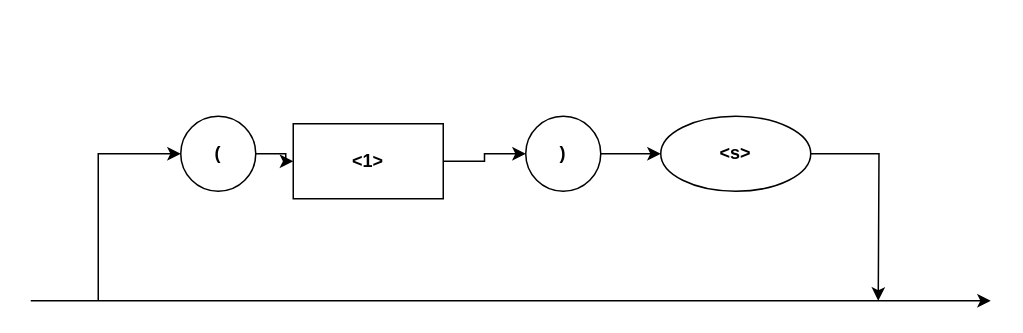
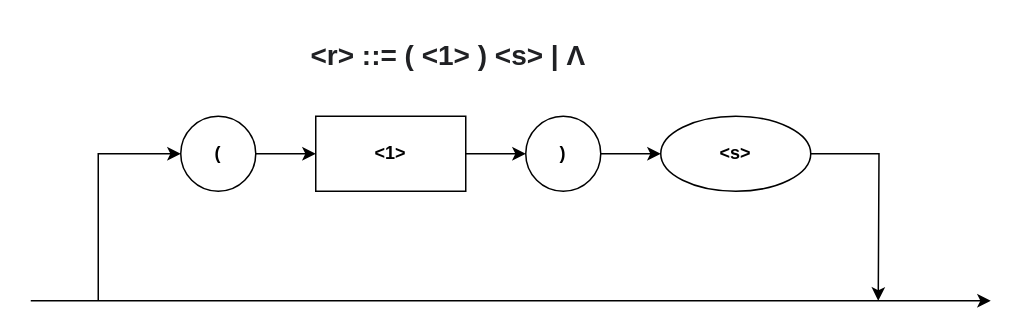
none -> (533, 53)
(368, 161) -> (391, 154)
